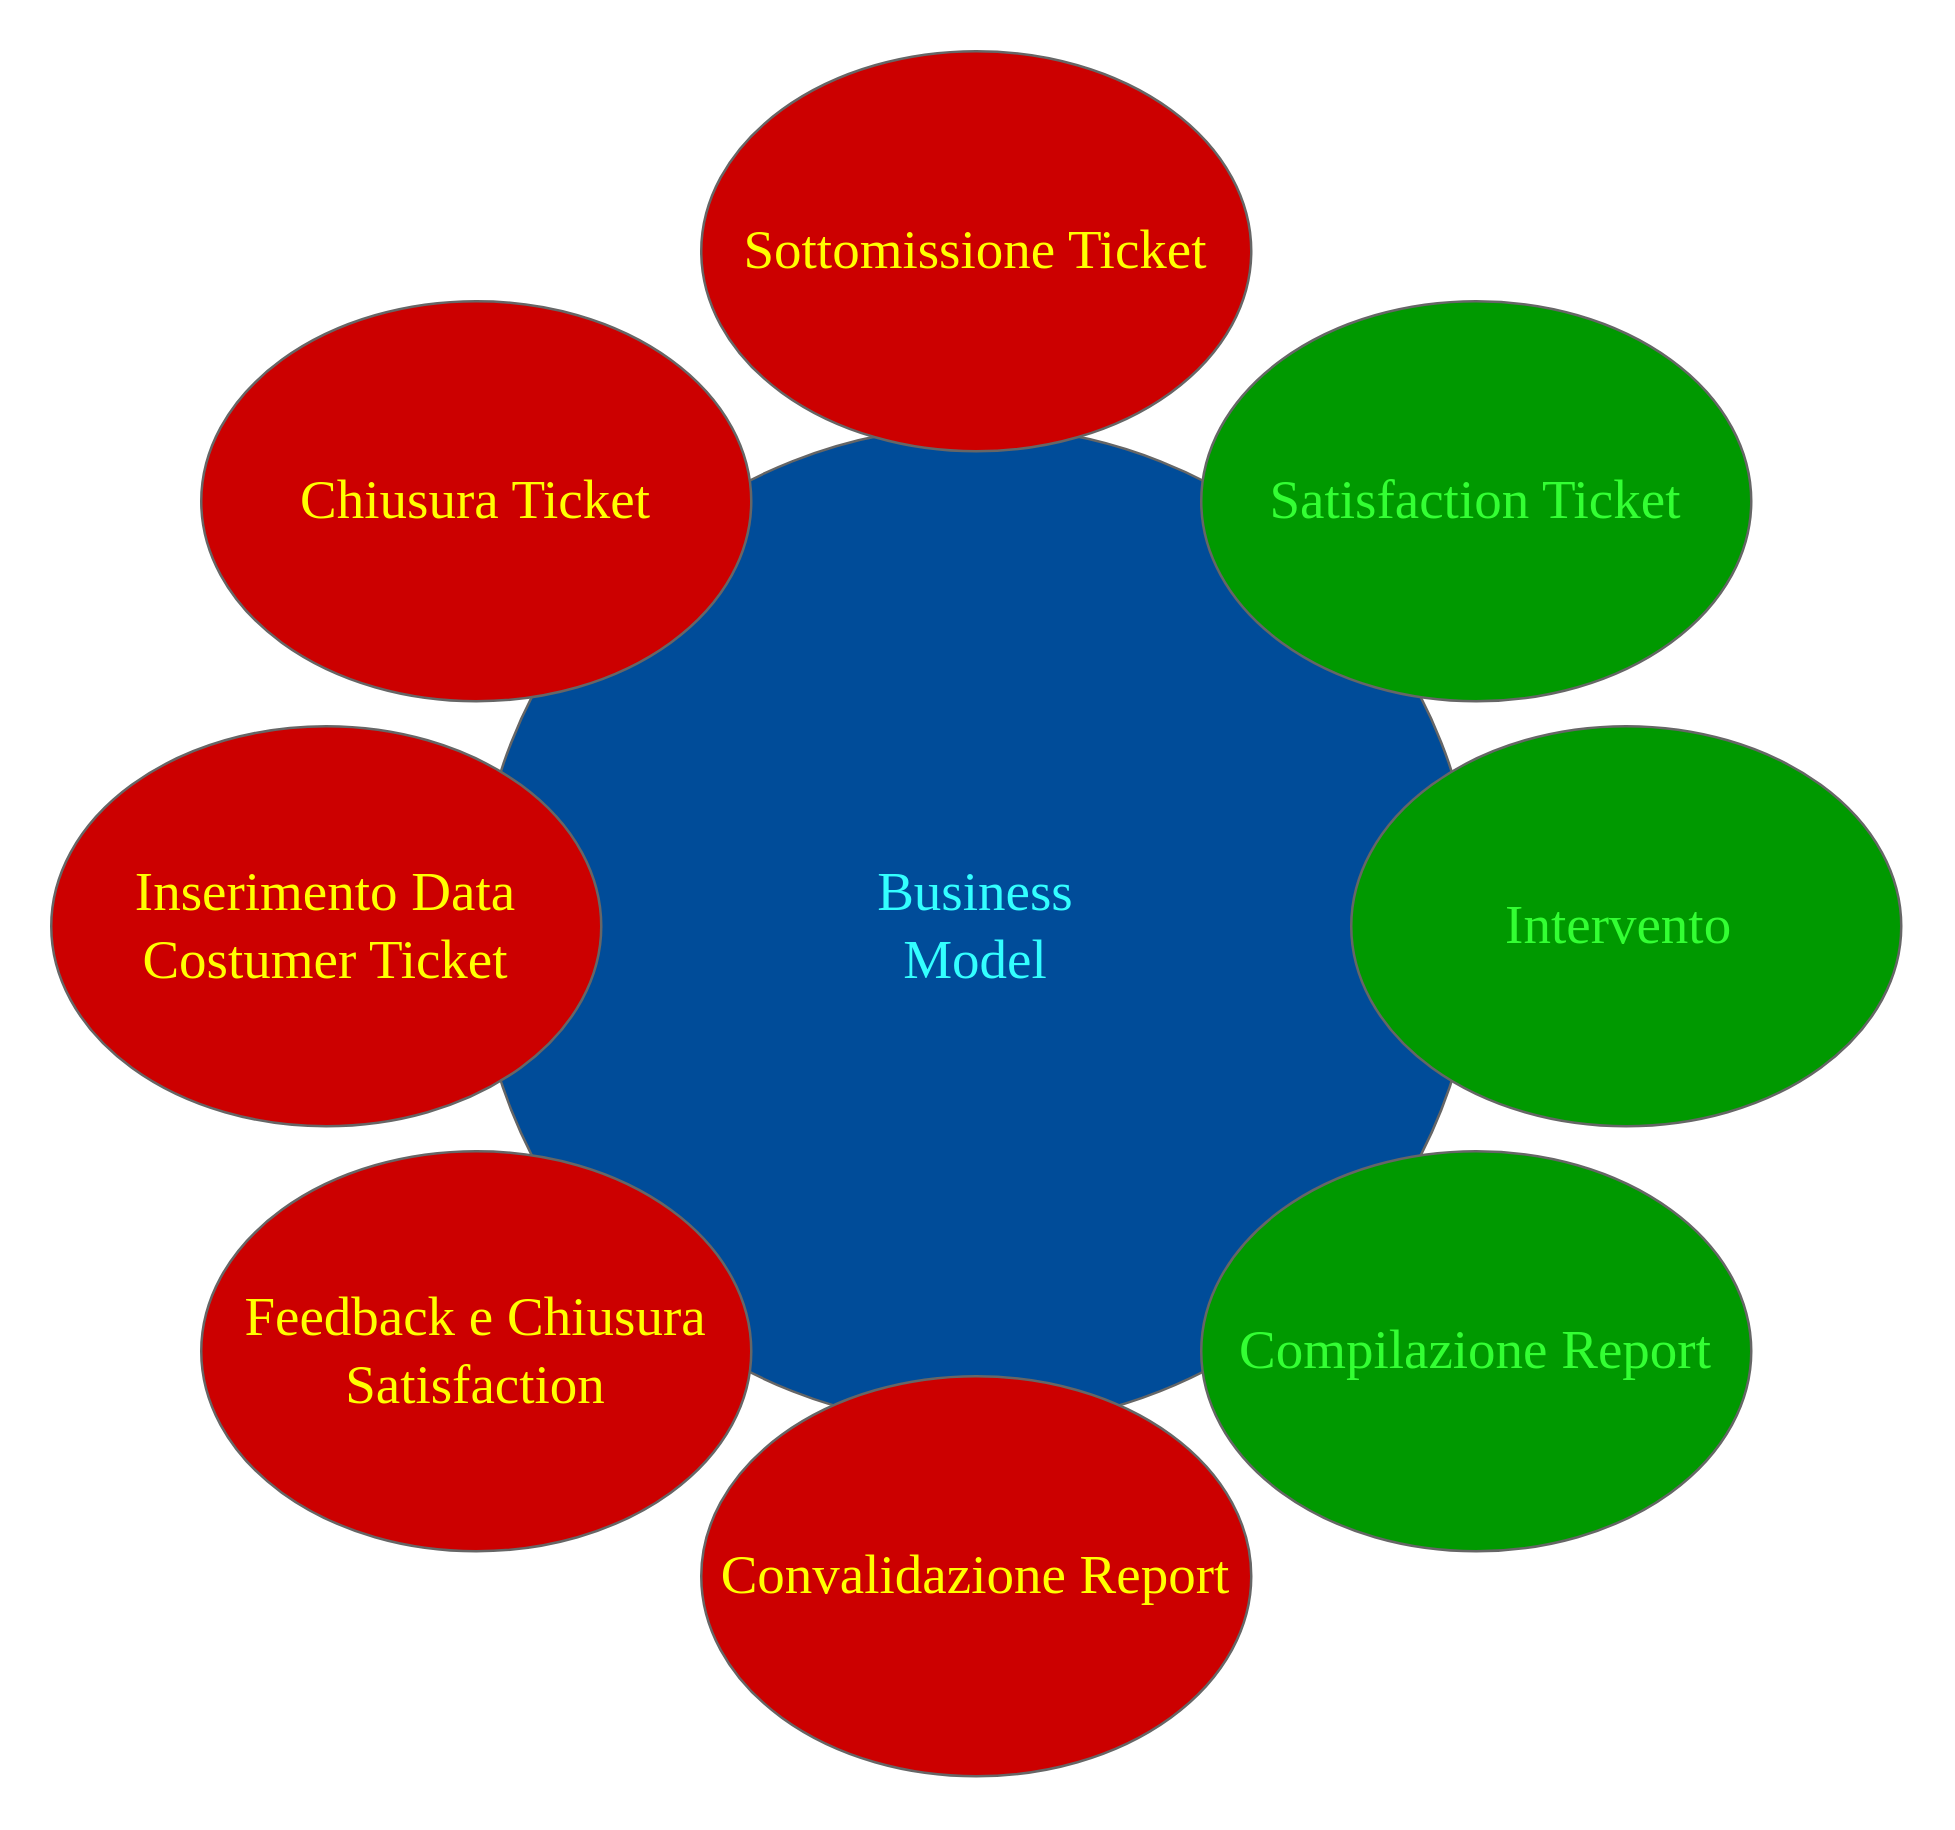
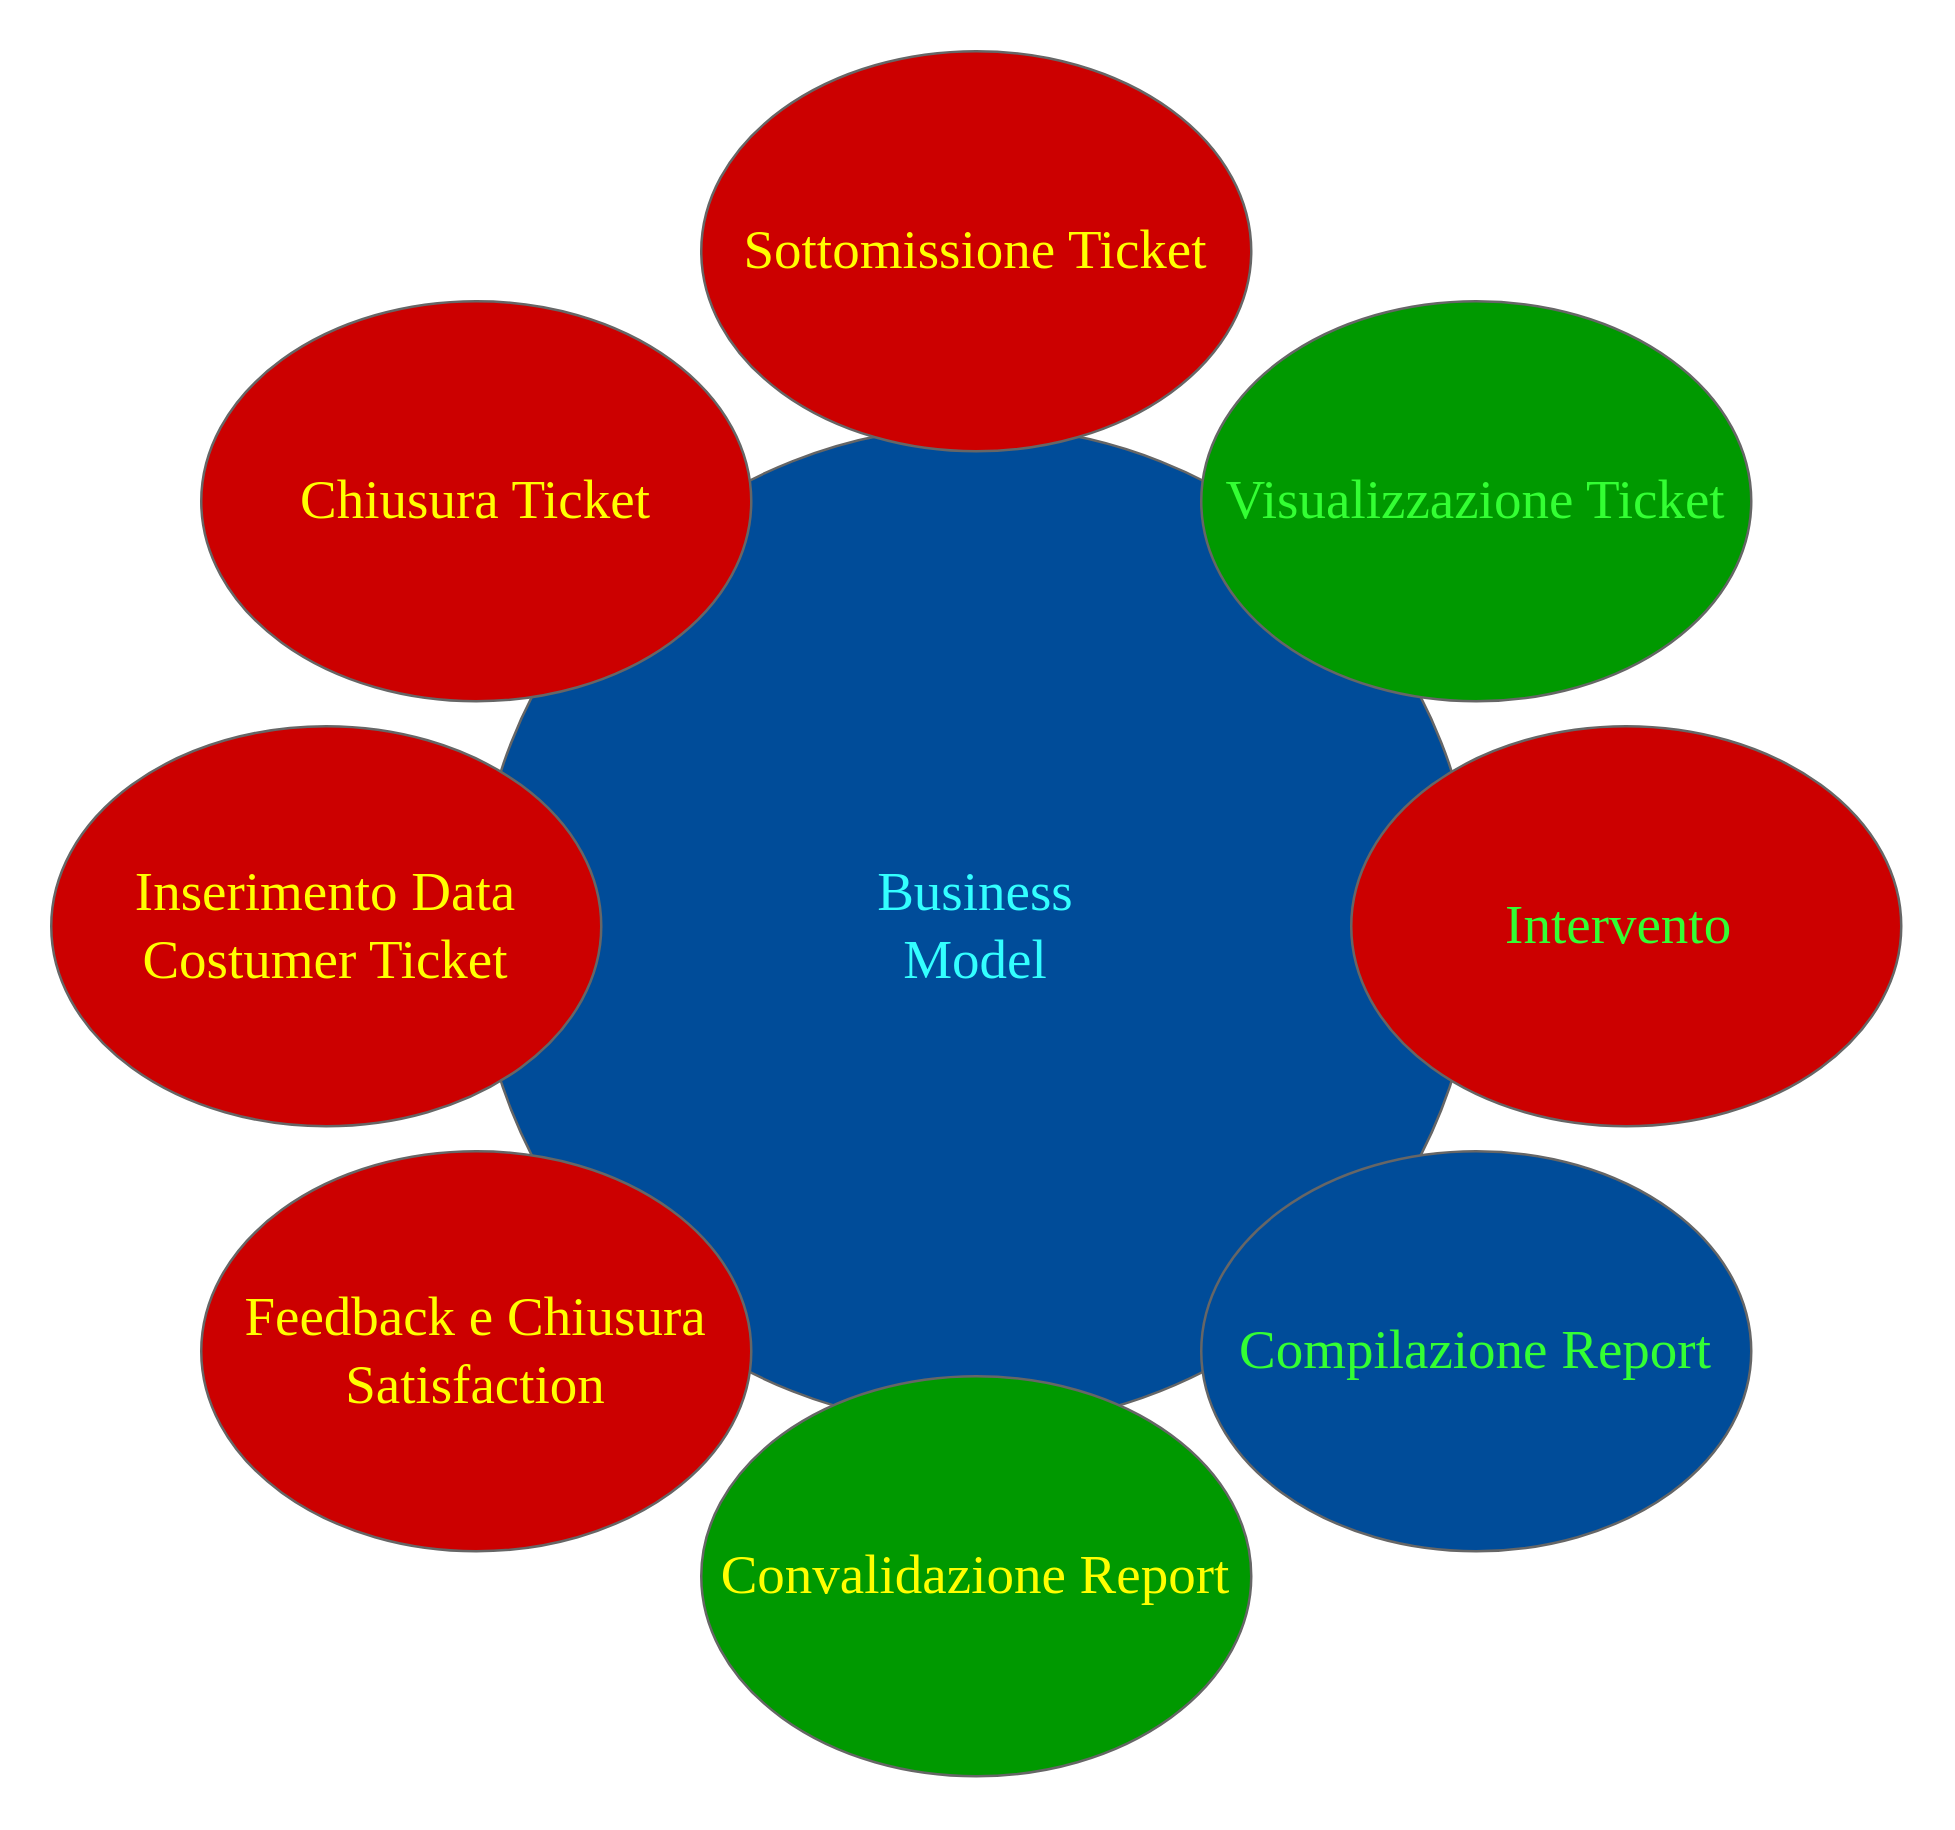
(1476, 501) -> (1476, 501)
(1626, 926) -> (1626, 926)
(1476, 1351) -> (1476, 1351)
(976, 1576) -> (976, 1576)
